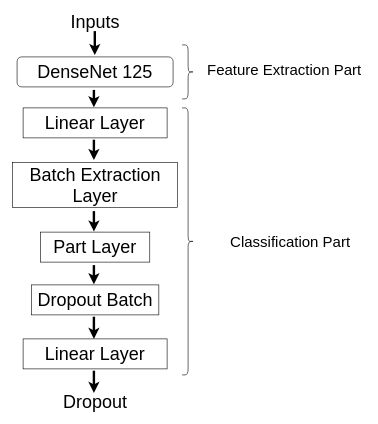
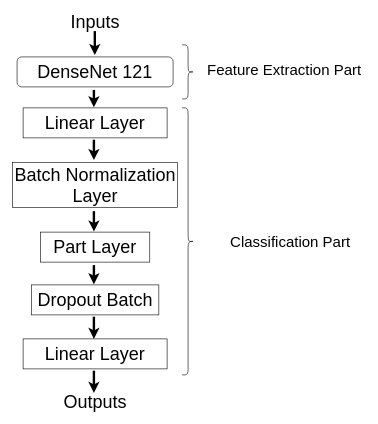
(95, 72) -> (95, 72)
(95, 185) -> (95, 185)
(95, 402) -> (95, 402)
